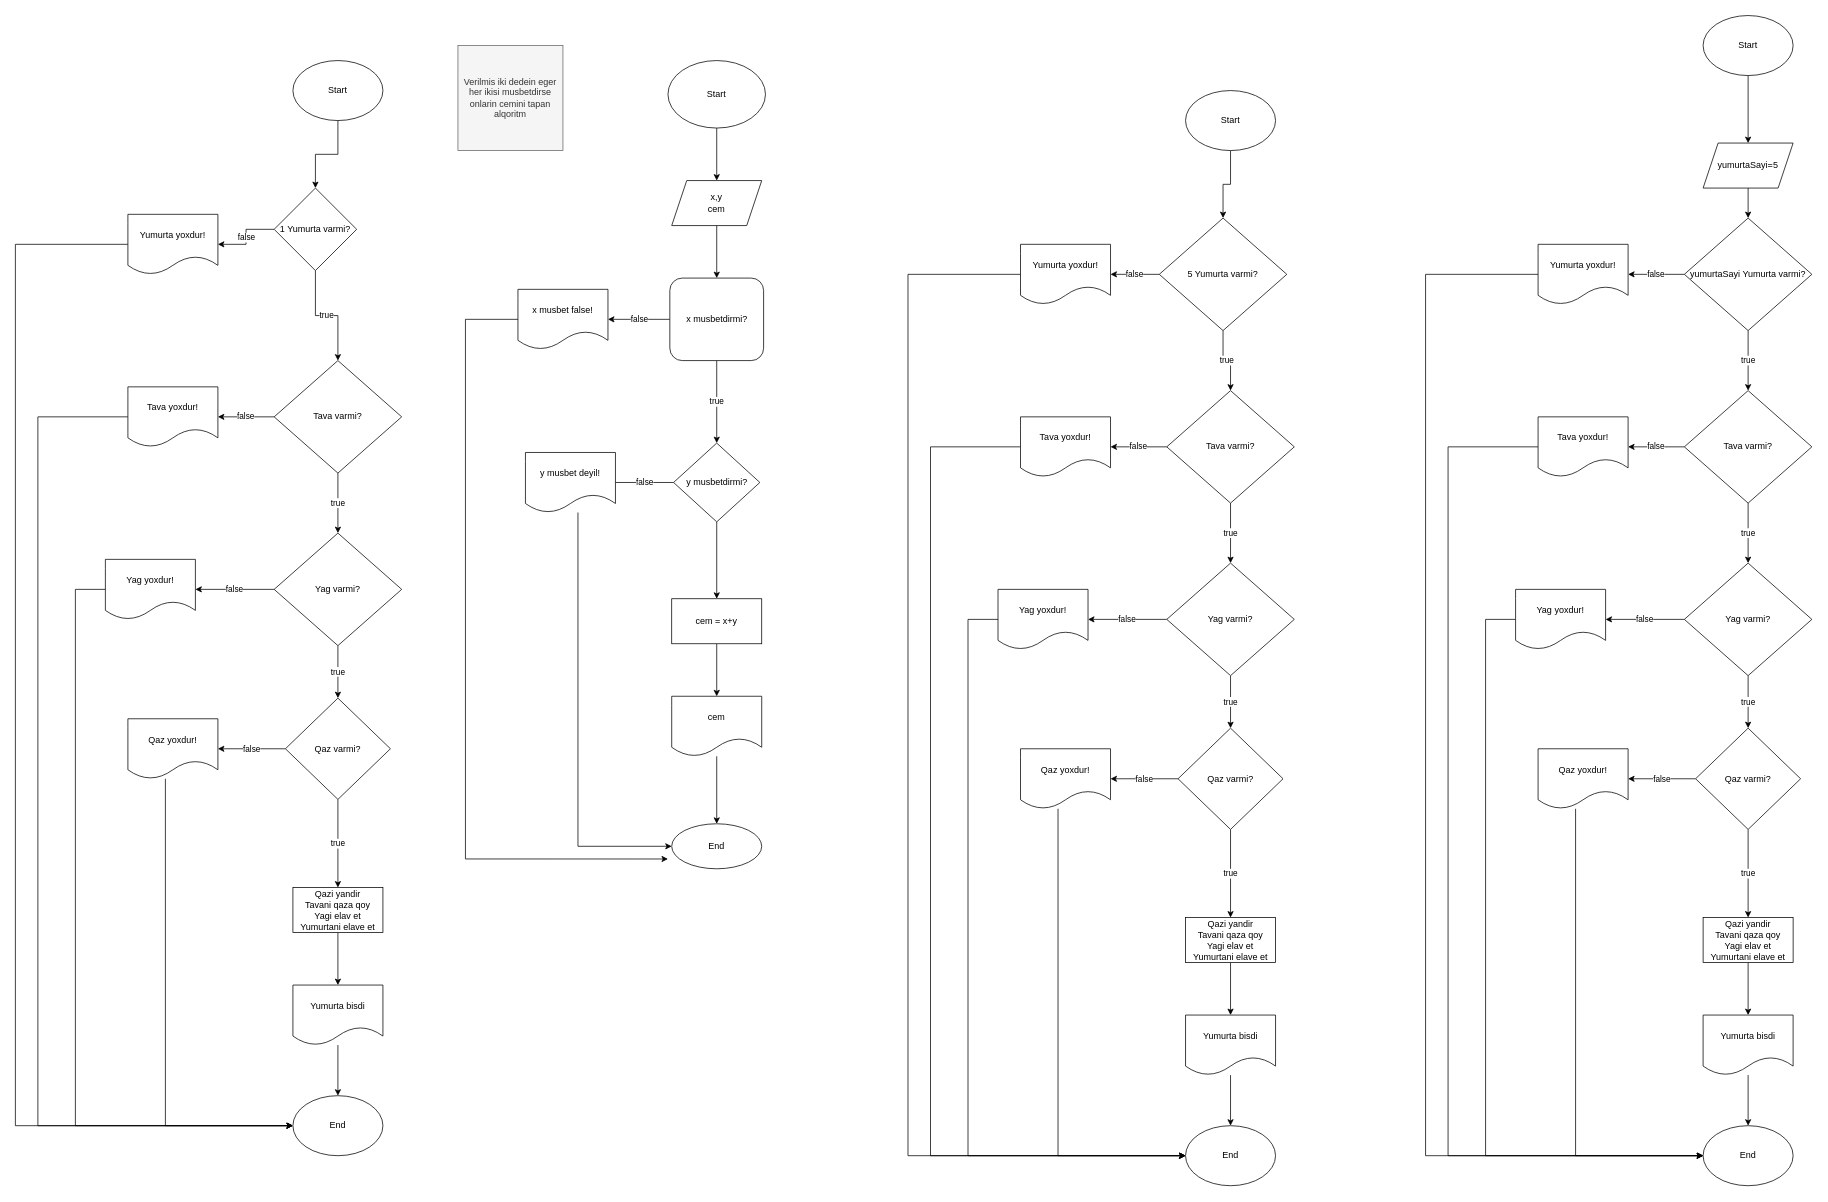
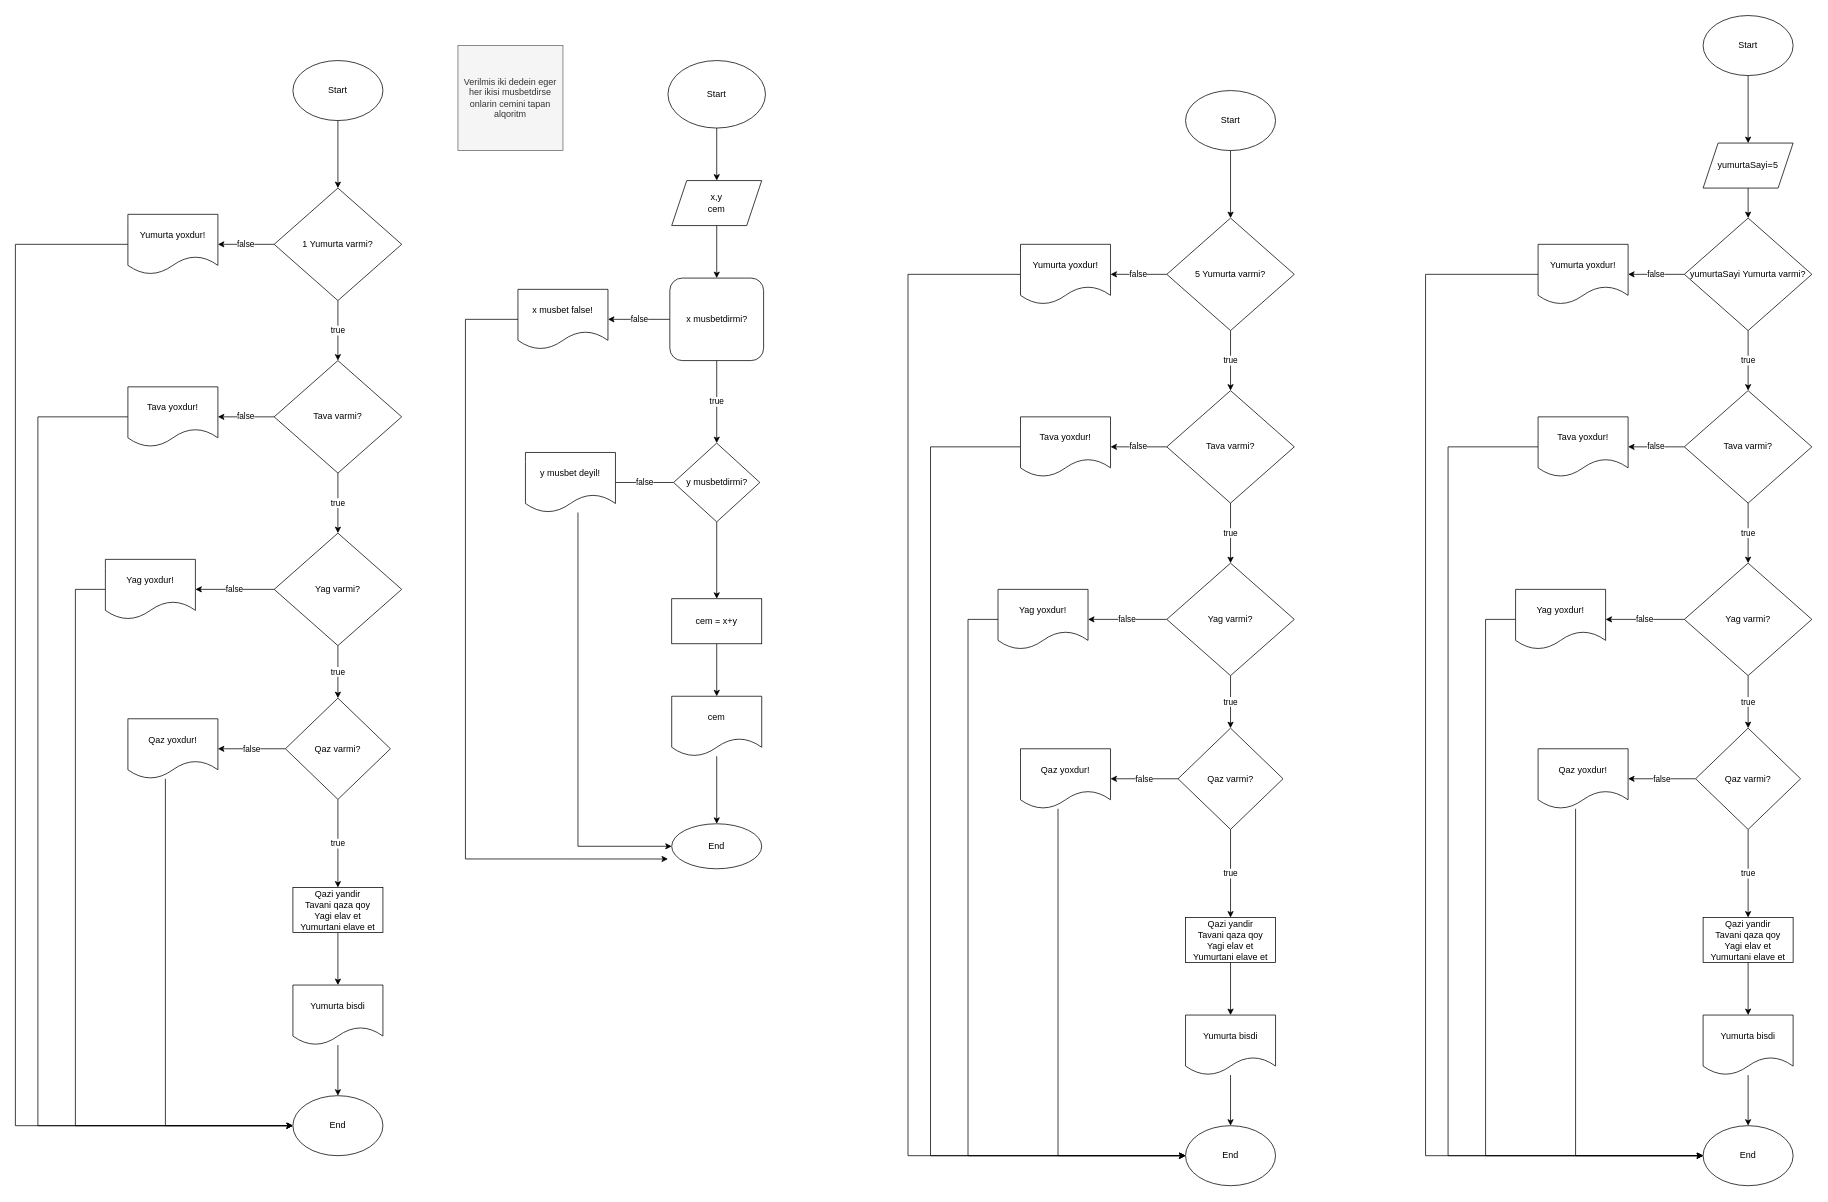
(315, 229) -> (338, 244)
(1223, 274) -> (1230, 274)
